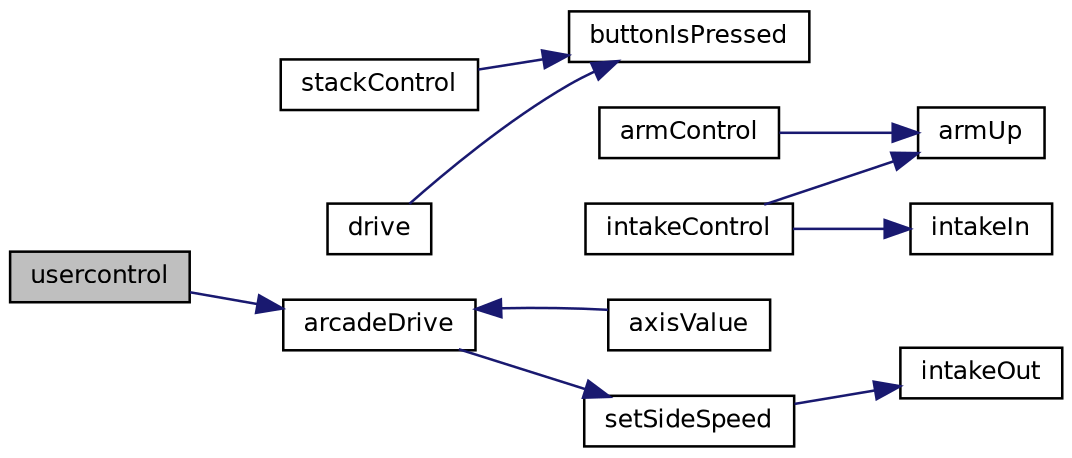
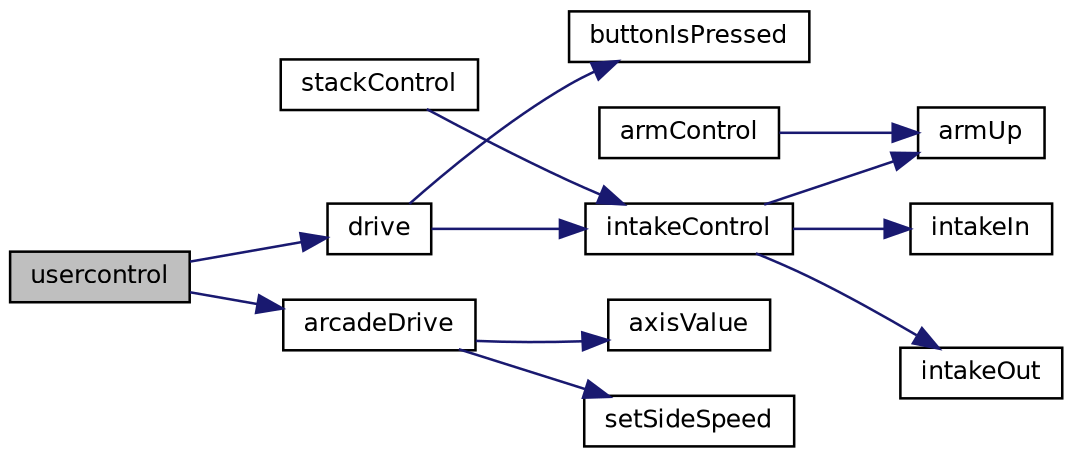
(511, 64) -> (512, 154)
none -> (495, 229)
none -> (246, 252)
(555, 308) -> (529, 342)
(835, 397) -> (838, 291)
